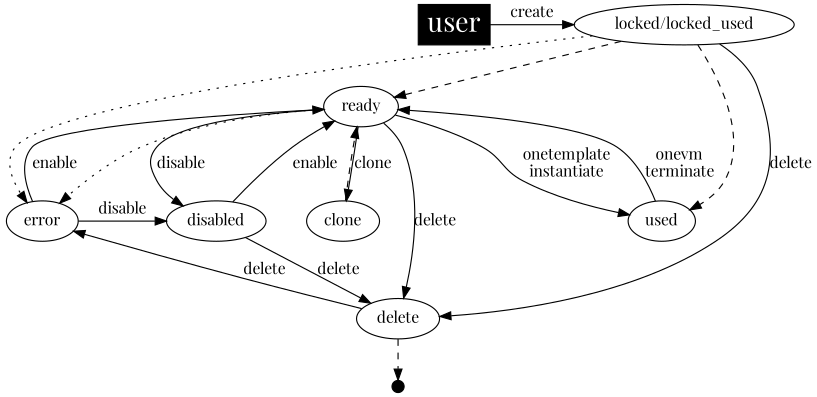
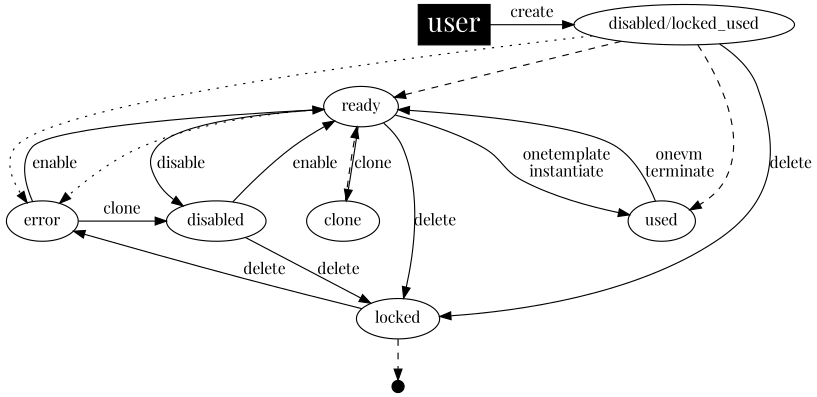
(684, 25) -> (684, 25)
(122, 209) -> (122, 209)
(398, 319) -> (398, 319)
